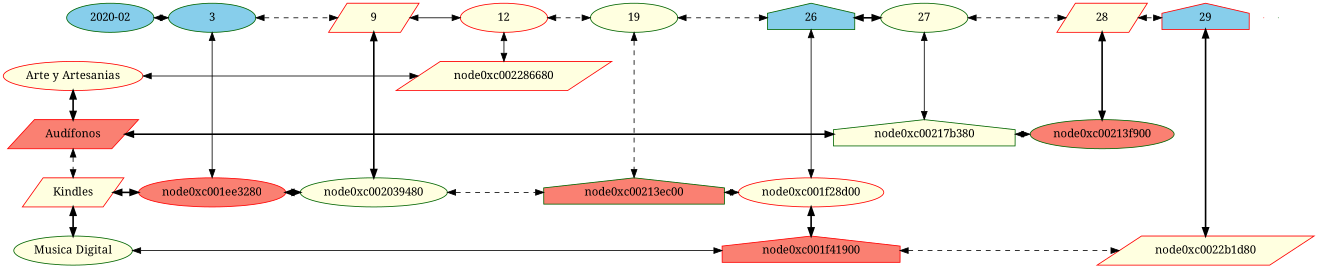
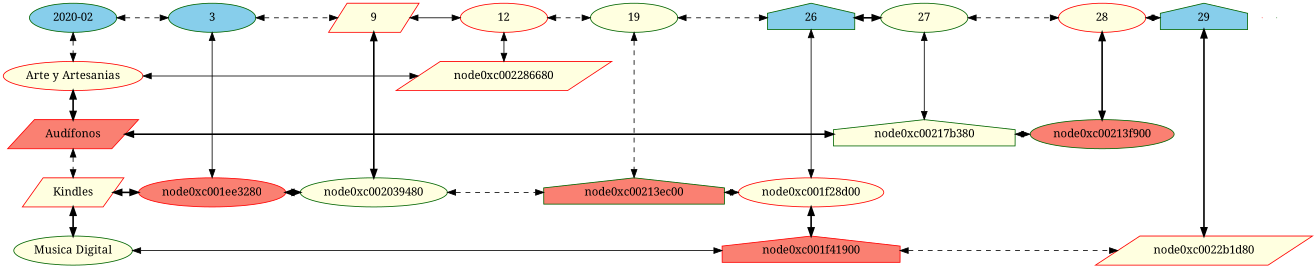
(1102, 18) -> (1102, 18)
(1206, 18) -> (1204, 18)
none -> (73, 47)
